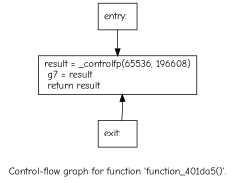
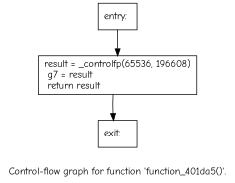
(122, 111) -> (113, 104)
